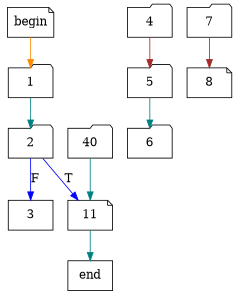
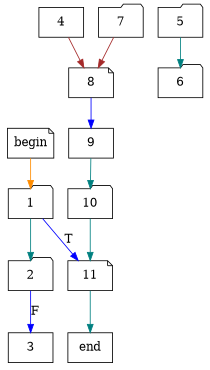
(150, 22) -> (61, 22)
(150, 48) -> (74, 49)
(90, 143) -> (90, 204)
none -> (91, 143)
(58, 176) -> (58, 236)
